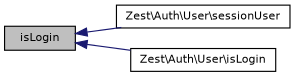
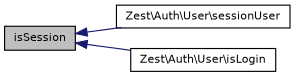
(40, 38) -> (40, 38)
